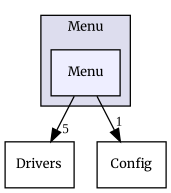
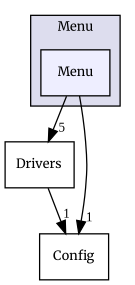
none -> (55, 205)
